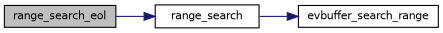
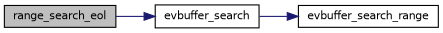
(207, 16) -> (207, 16)
